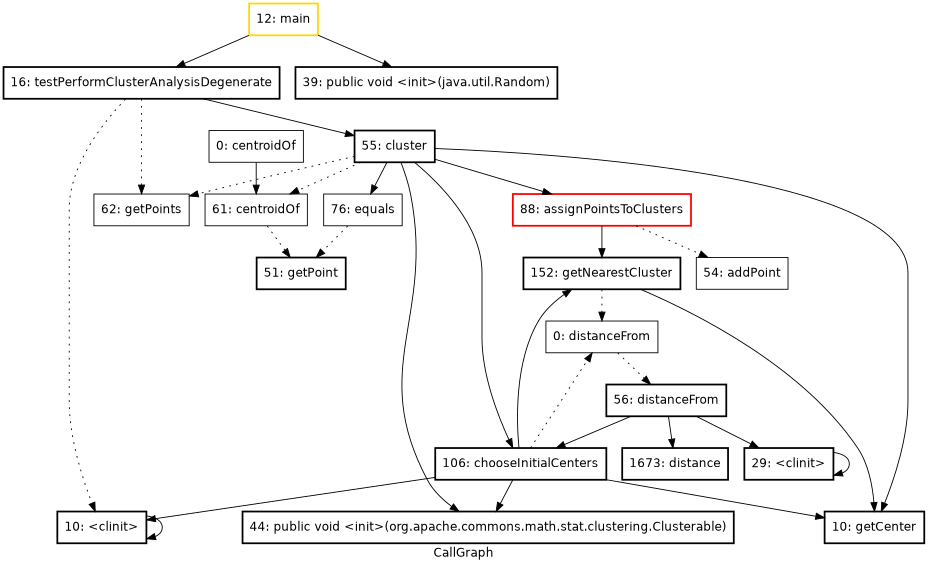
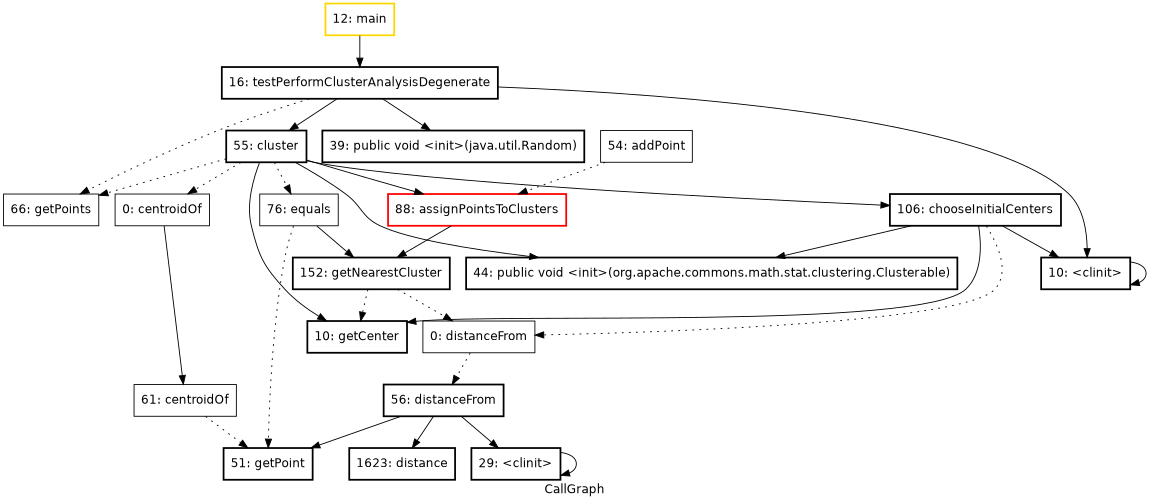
(351, 49) -> (403, 112)
(381, 174) -> (281, 174)
(329, 176) -> (218, 176)
(142, 210) -> (51, 210)
(668, 240) -> (566, 177)
(69, 294) -> (820, 114)
(523, 365) -> (332, 239)
(783, 371) -> (365, 301)
(598, 430) -> (360, 431)
(675, 464) -> (402, 464)
